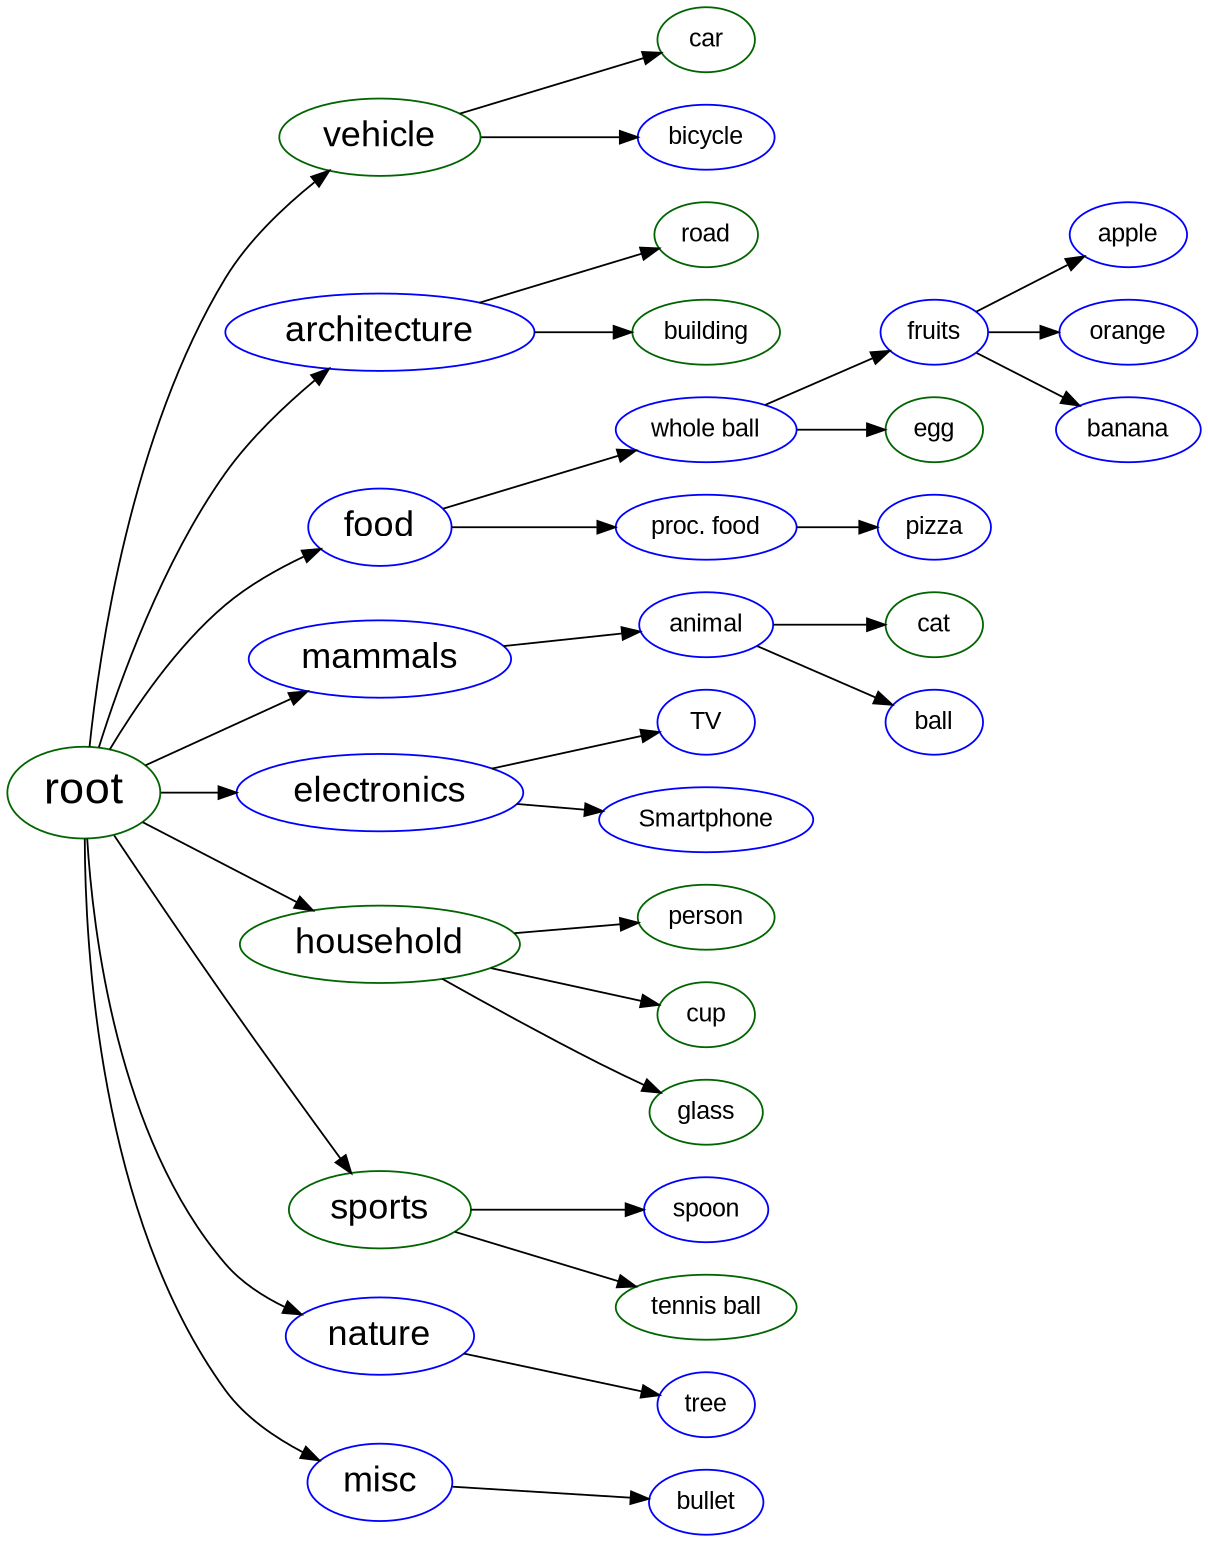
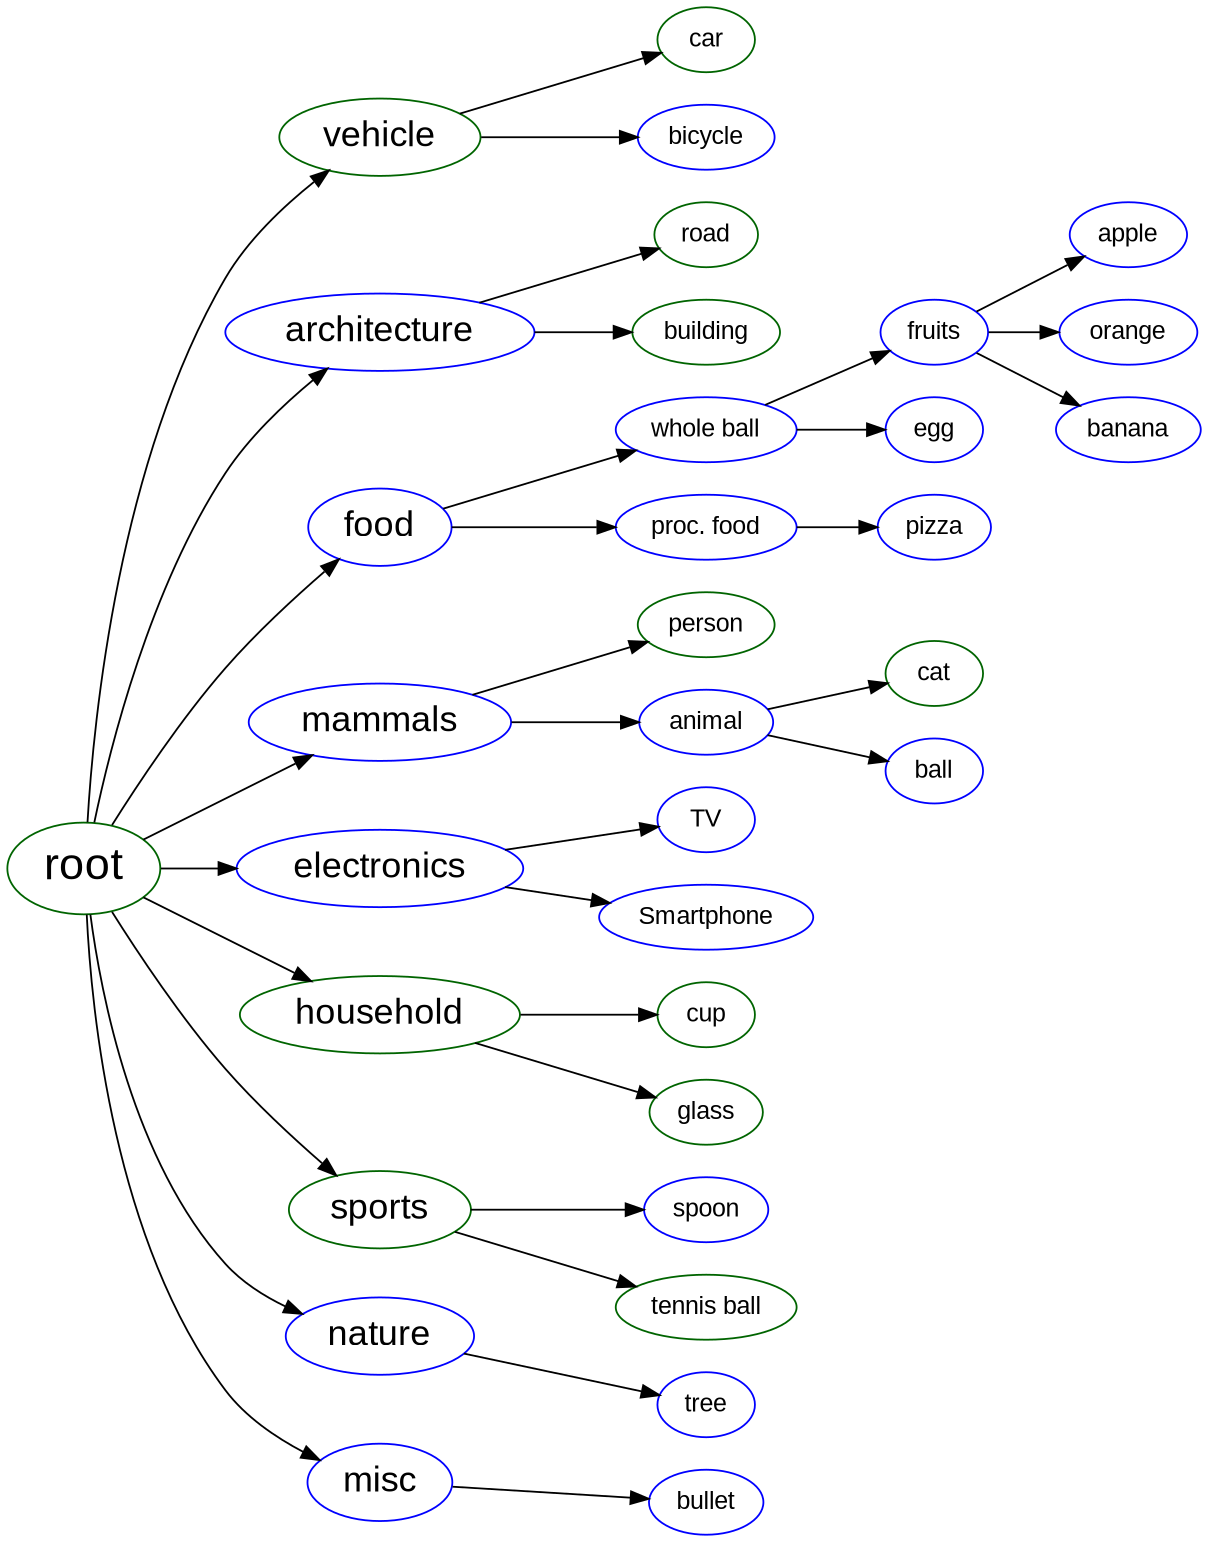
(934, 430) -> (934, 430)
(567, 929) -> (551, 671)
